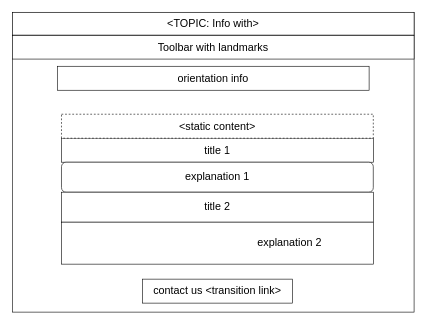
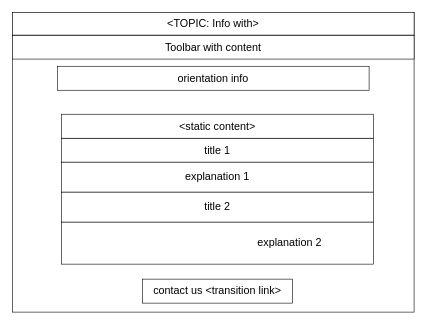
(213, 48) -> (213, 48)
(218, 126) -> (218, 126)
(218, 177) -> (218, 177)
